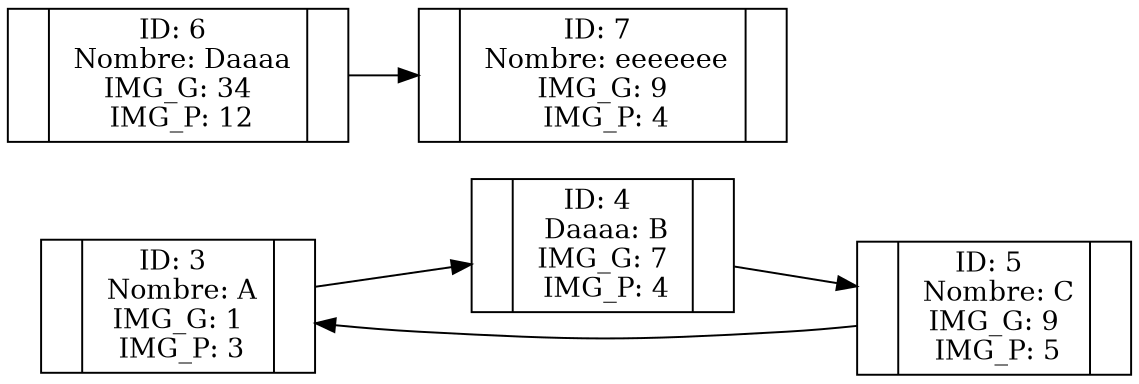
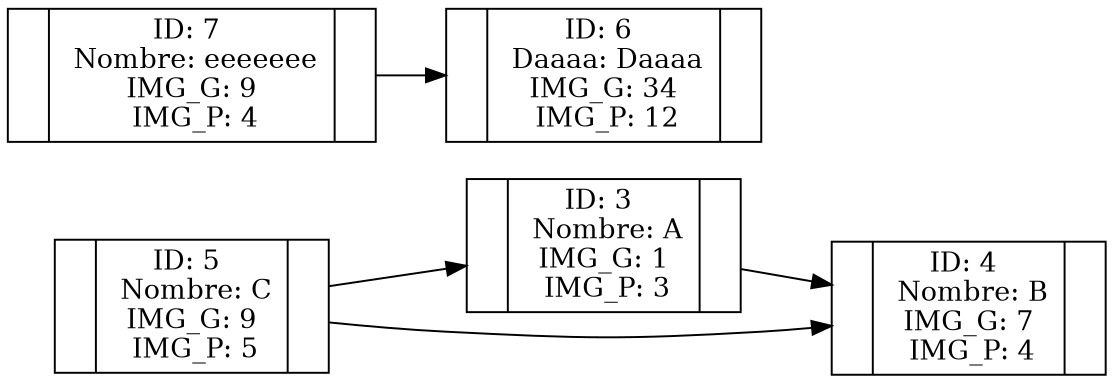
(178, 60) -> (604, 60)
(373, 75) -> (401, 75)
(603, 230) -> (969, 293)
(786, 275) -> (570, 337)
